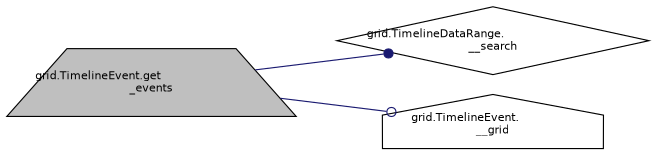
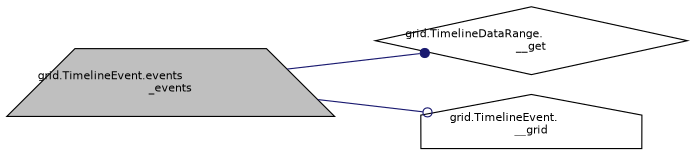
(493, 41) -> (531, 41)
(151, 83) -> (171, 83)
